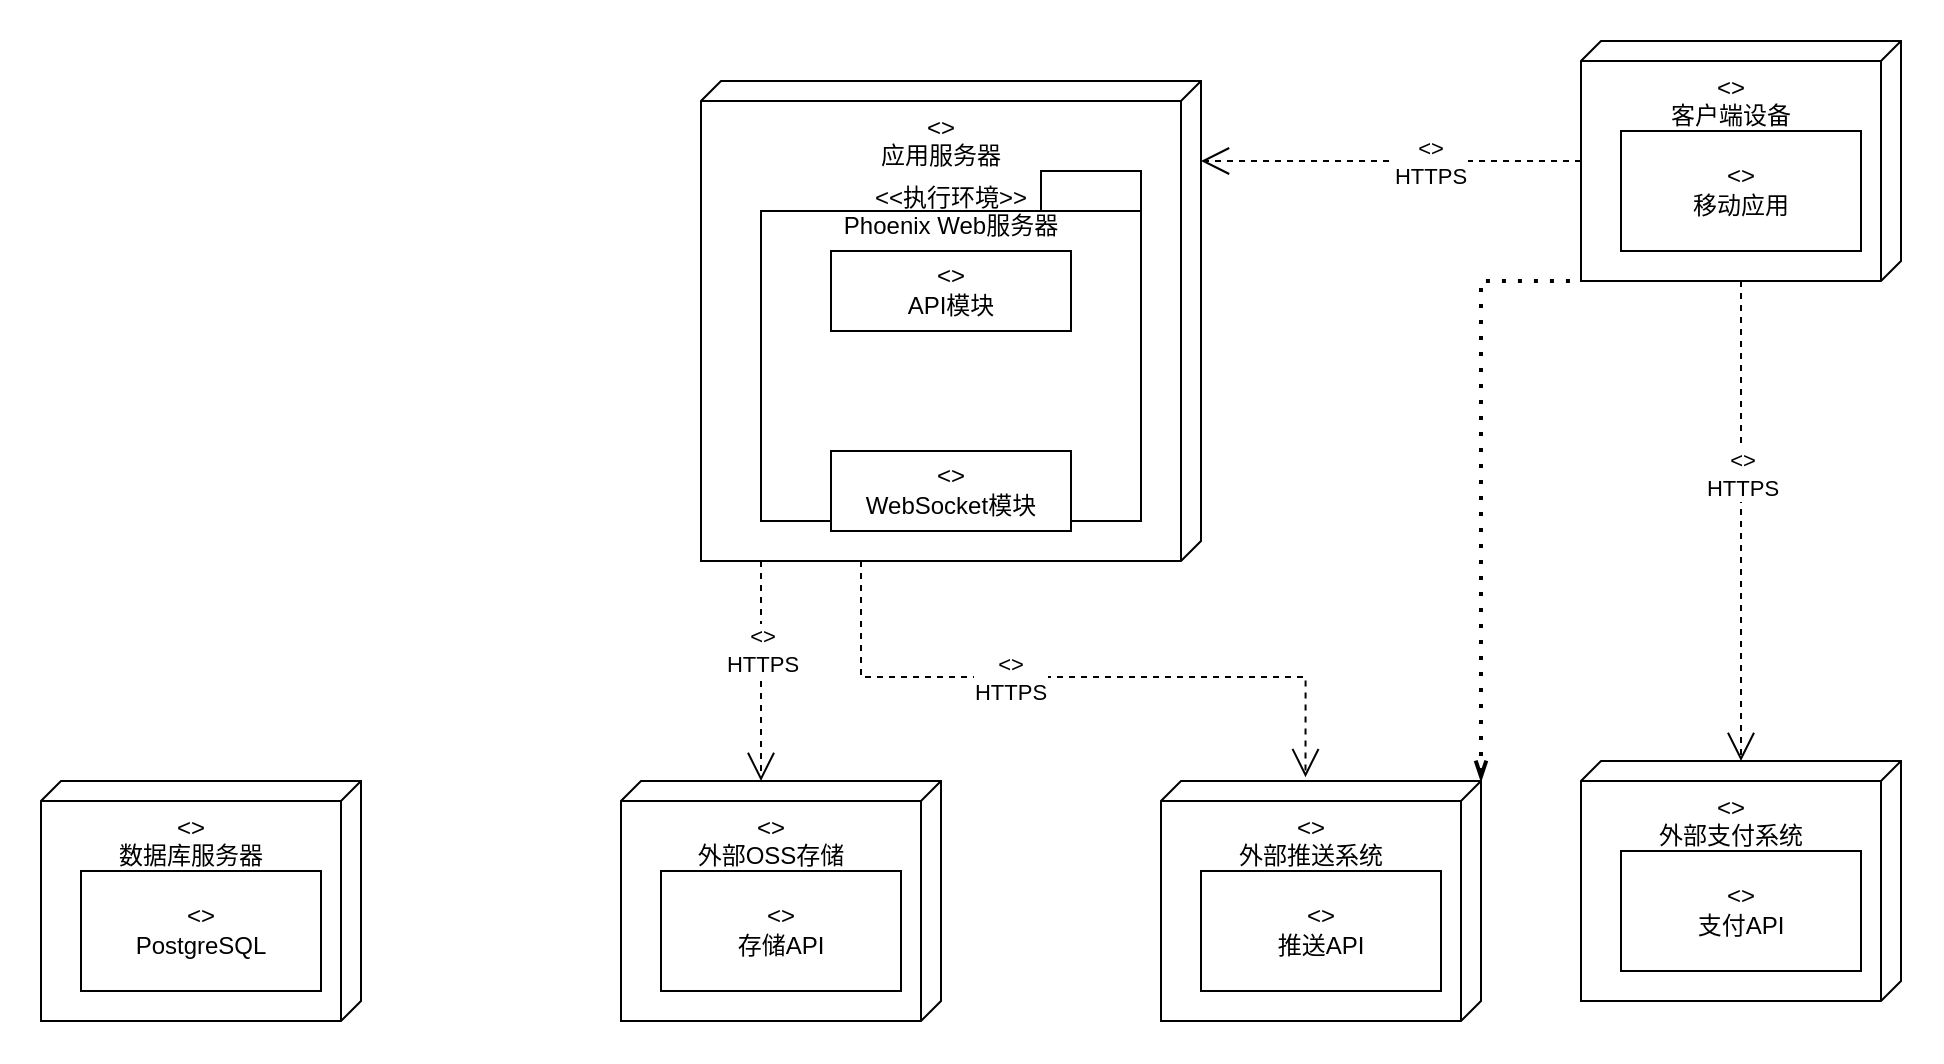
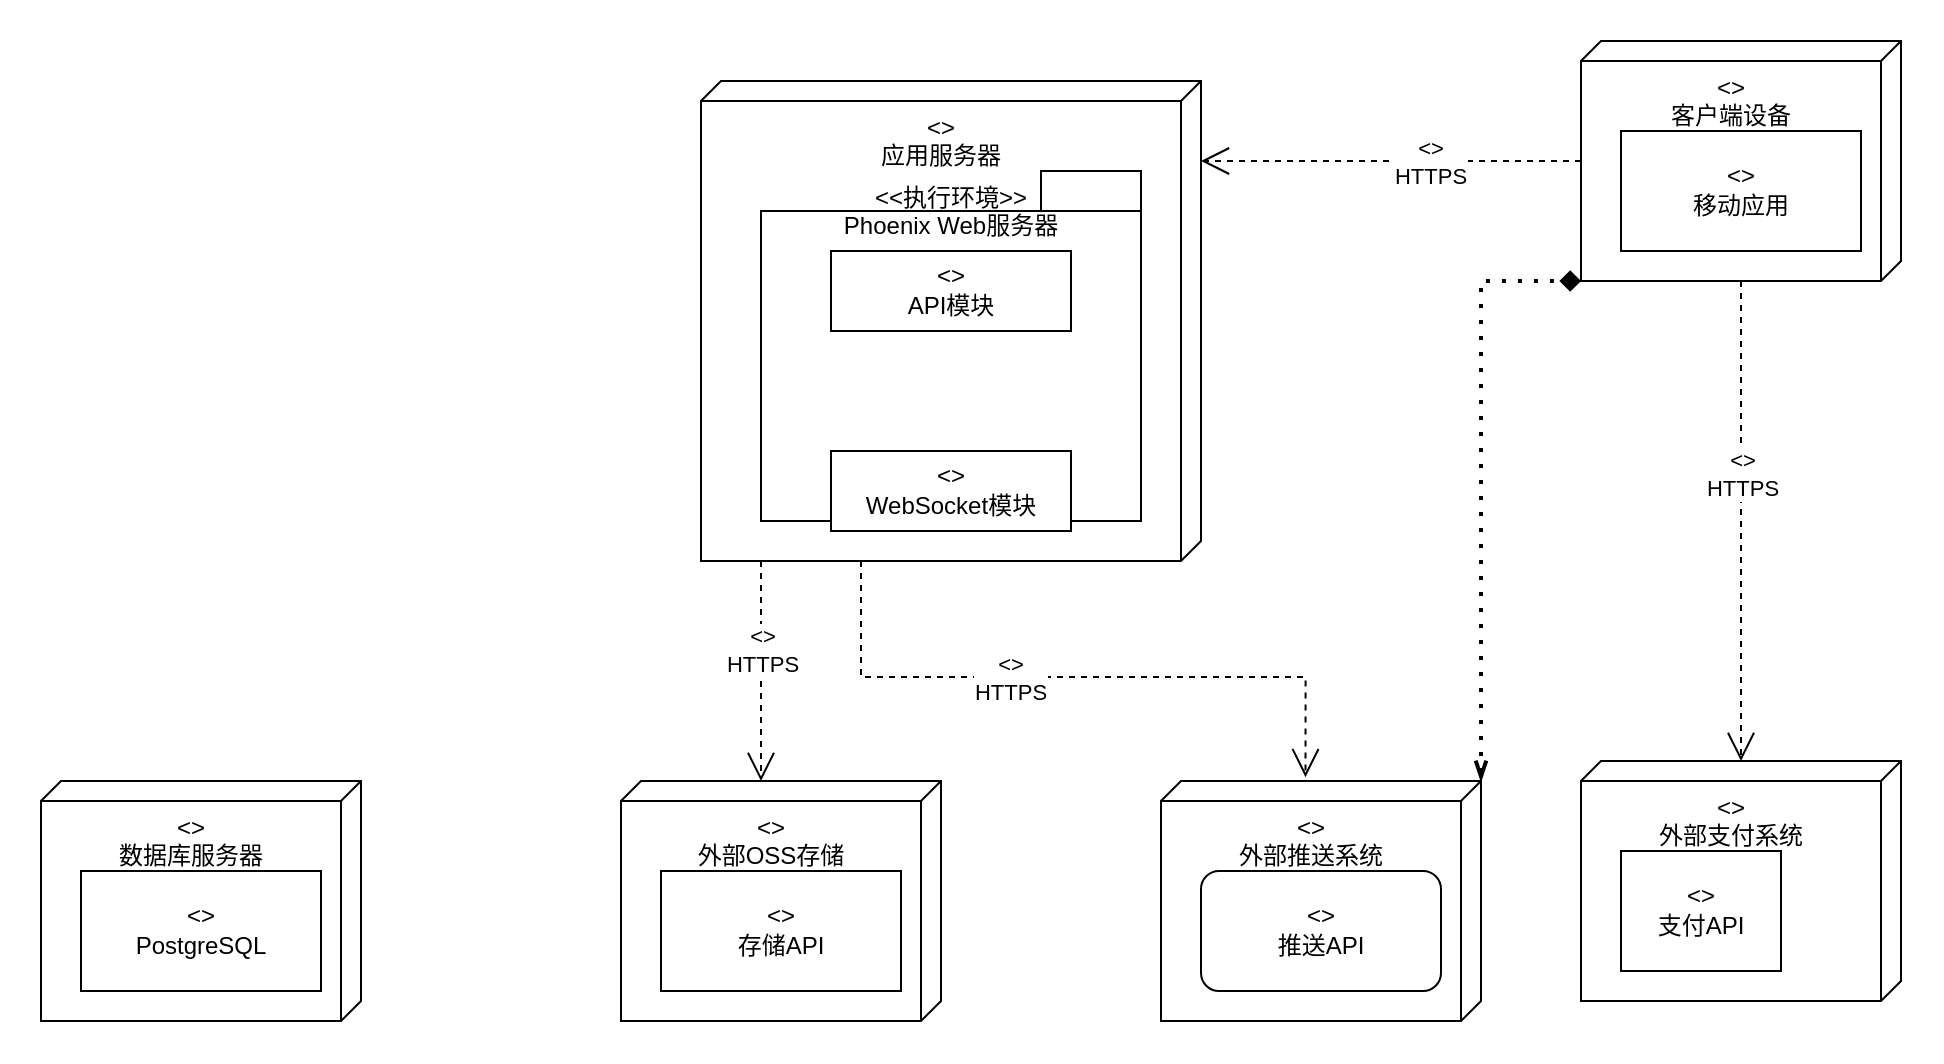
(1569, 281) -> (1560, 281)
(1741, 911) -> (1701, 911)
(1321, 931) -> (1321, 931)
